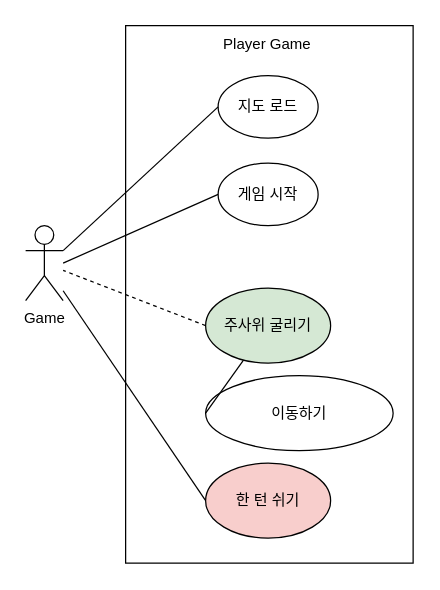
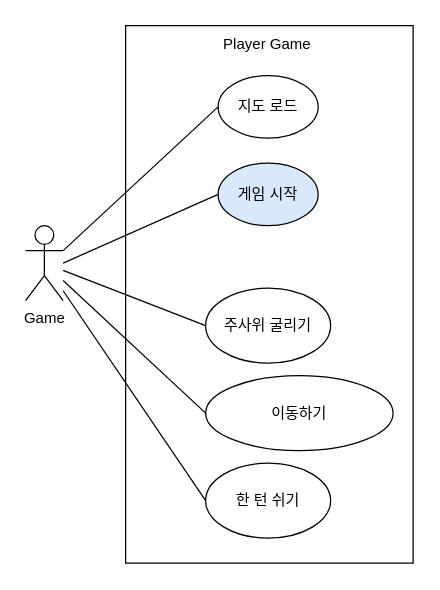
(268, 194) -> (268, 194)
(133, 298) -> (133, 298)
(268, 326) -> (268, 326)
(224, 387) -> (134, 347)
(268, 501) -> (268, 501)
